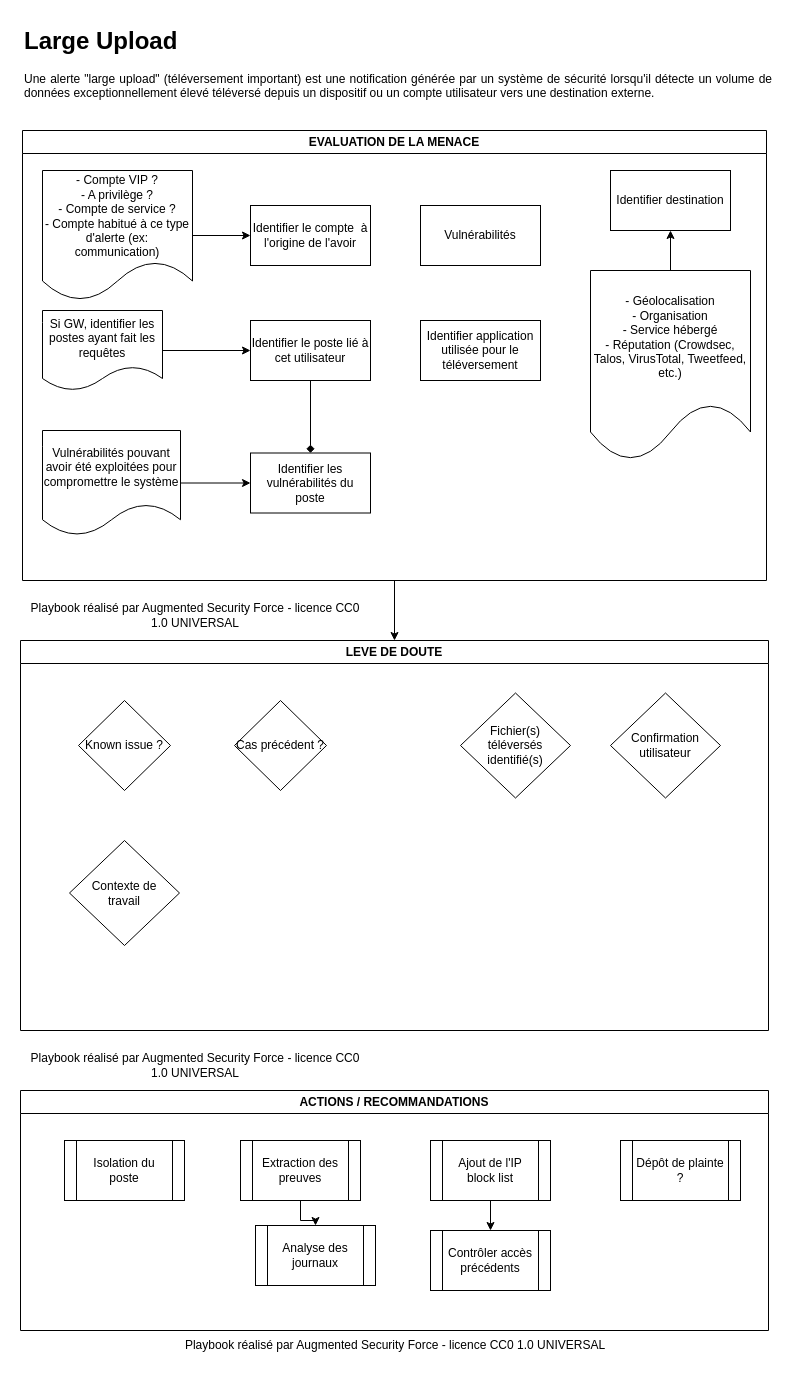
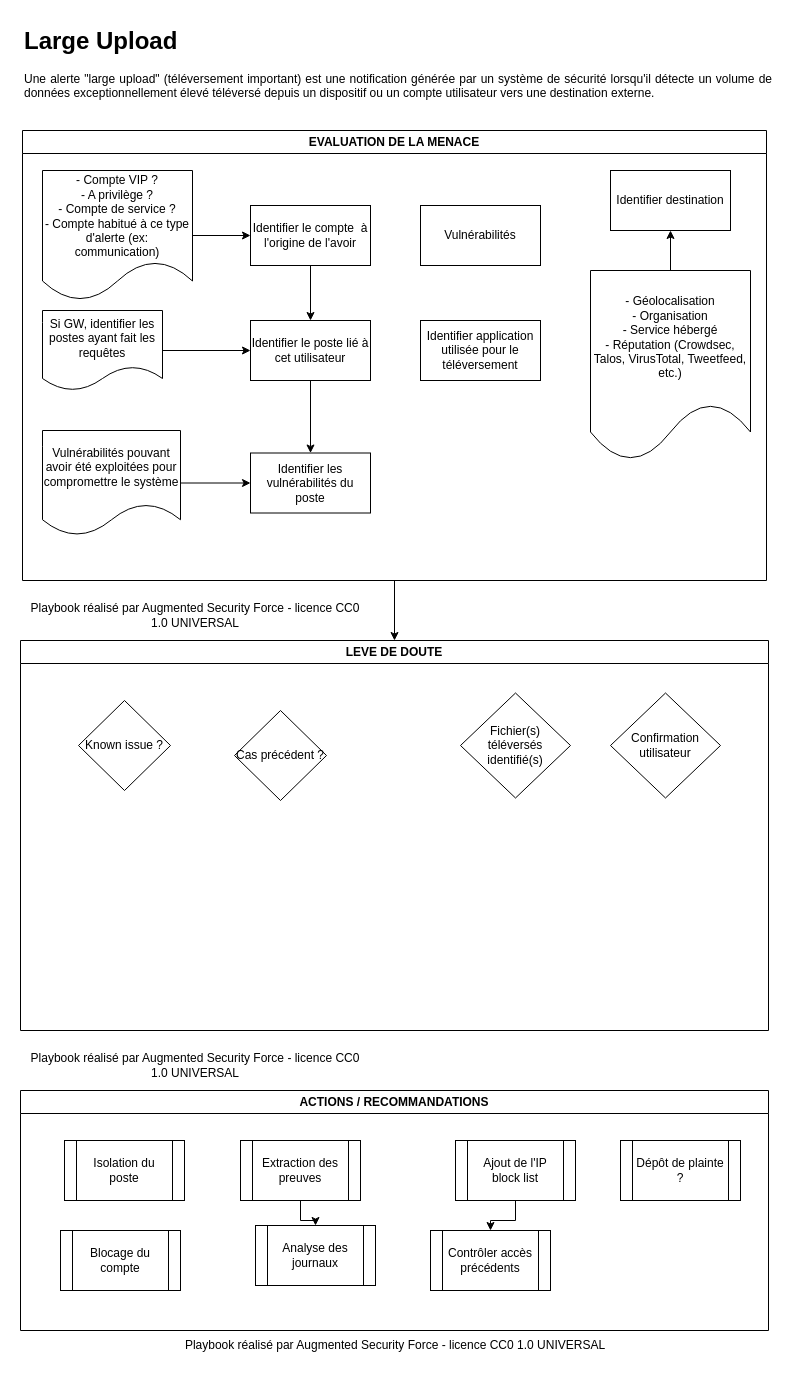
none -> (311, 290)
(311, 444) -> (311, 445)
(281, 746) -> (281, 756)
(125, 893) -> none
(491, 1171) -> (516, 1171)
none -> (121, 1261)
